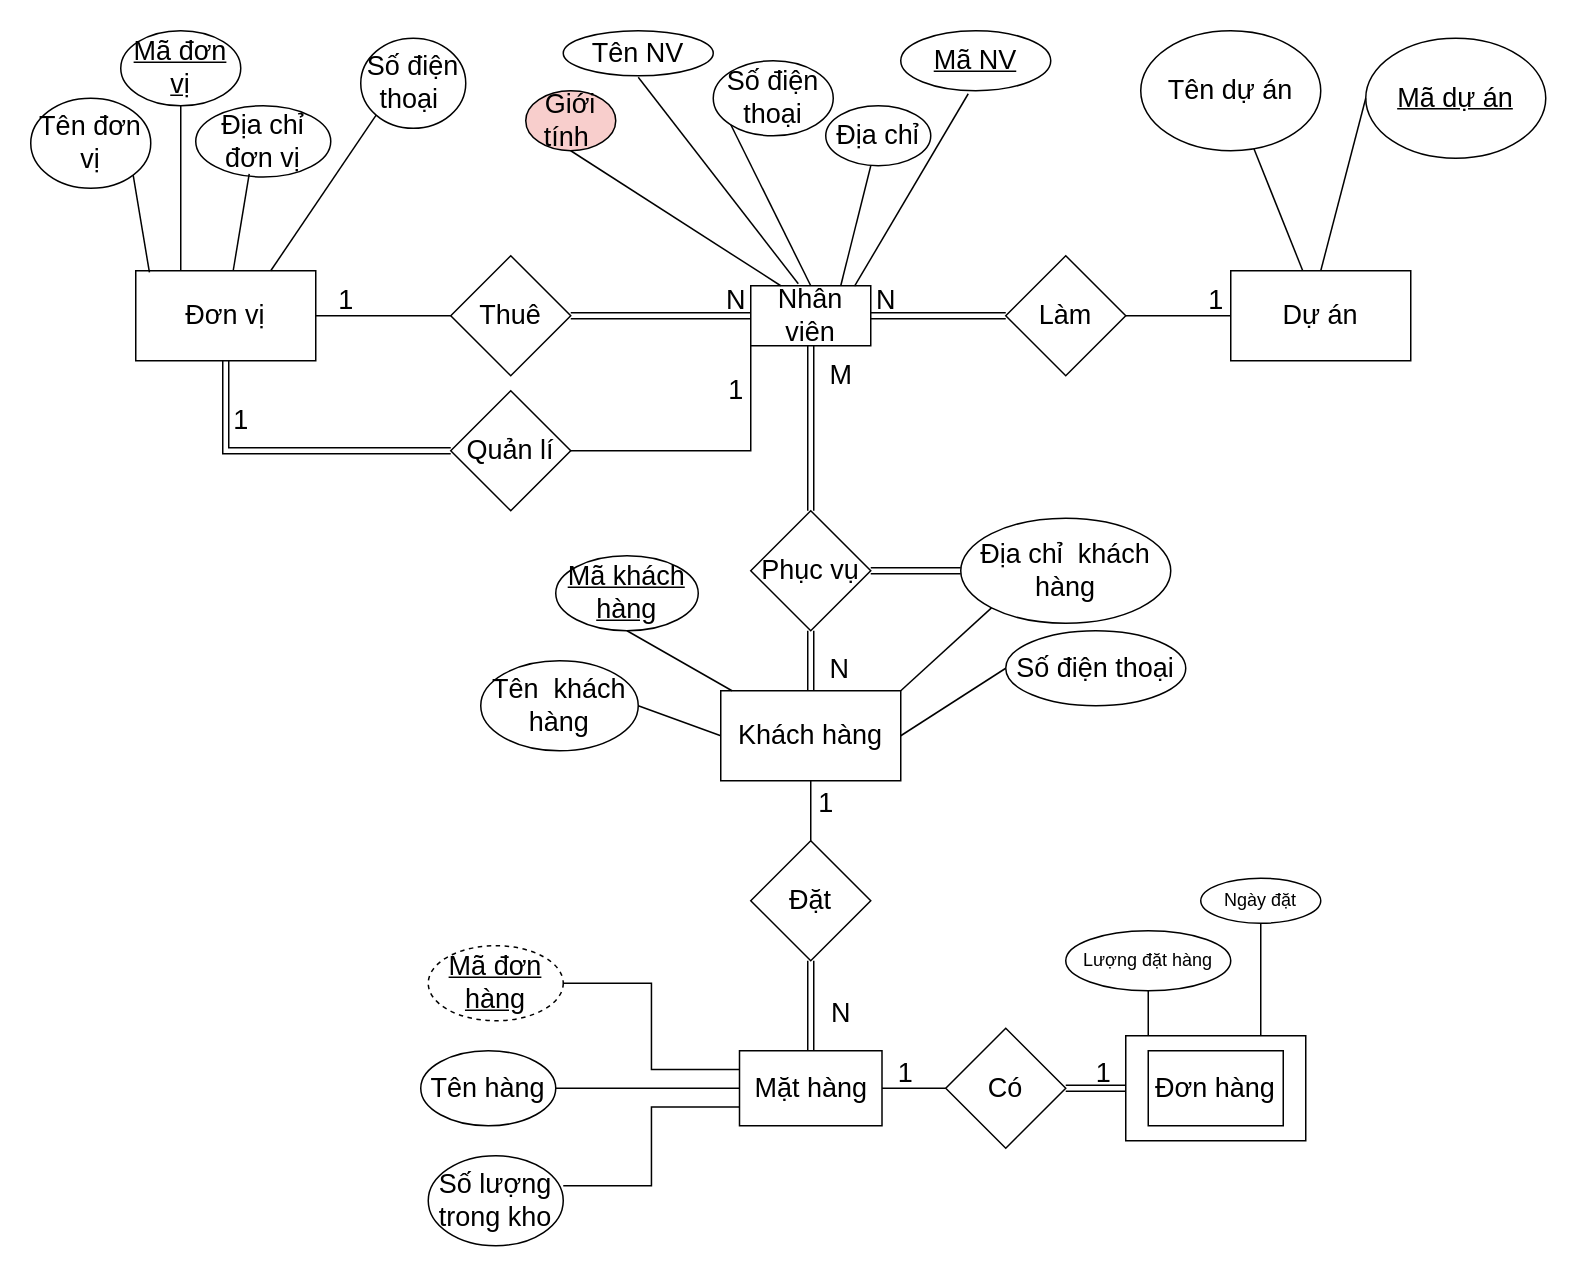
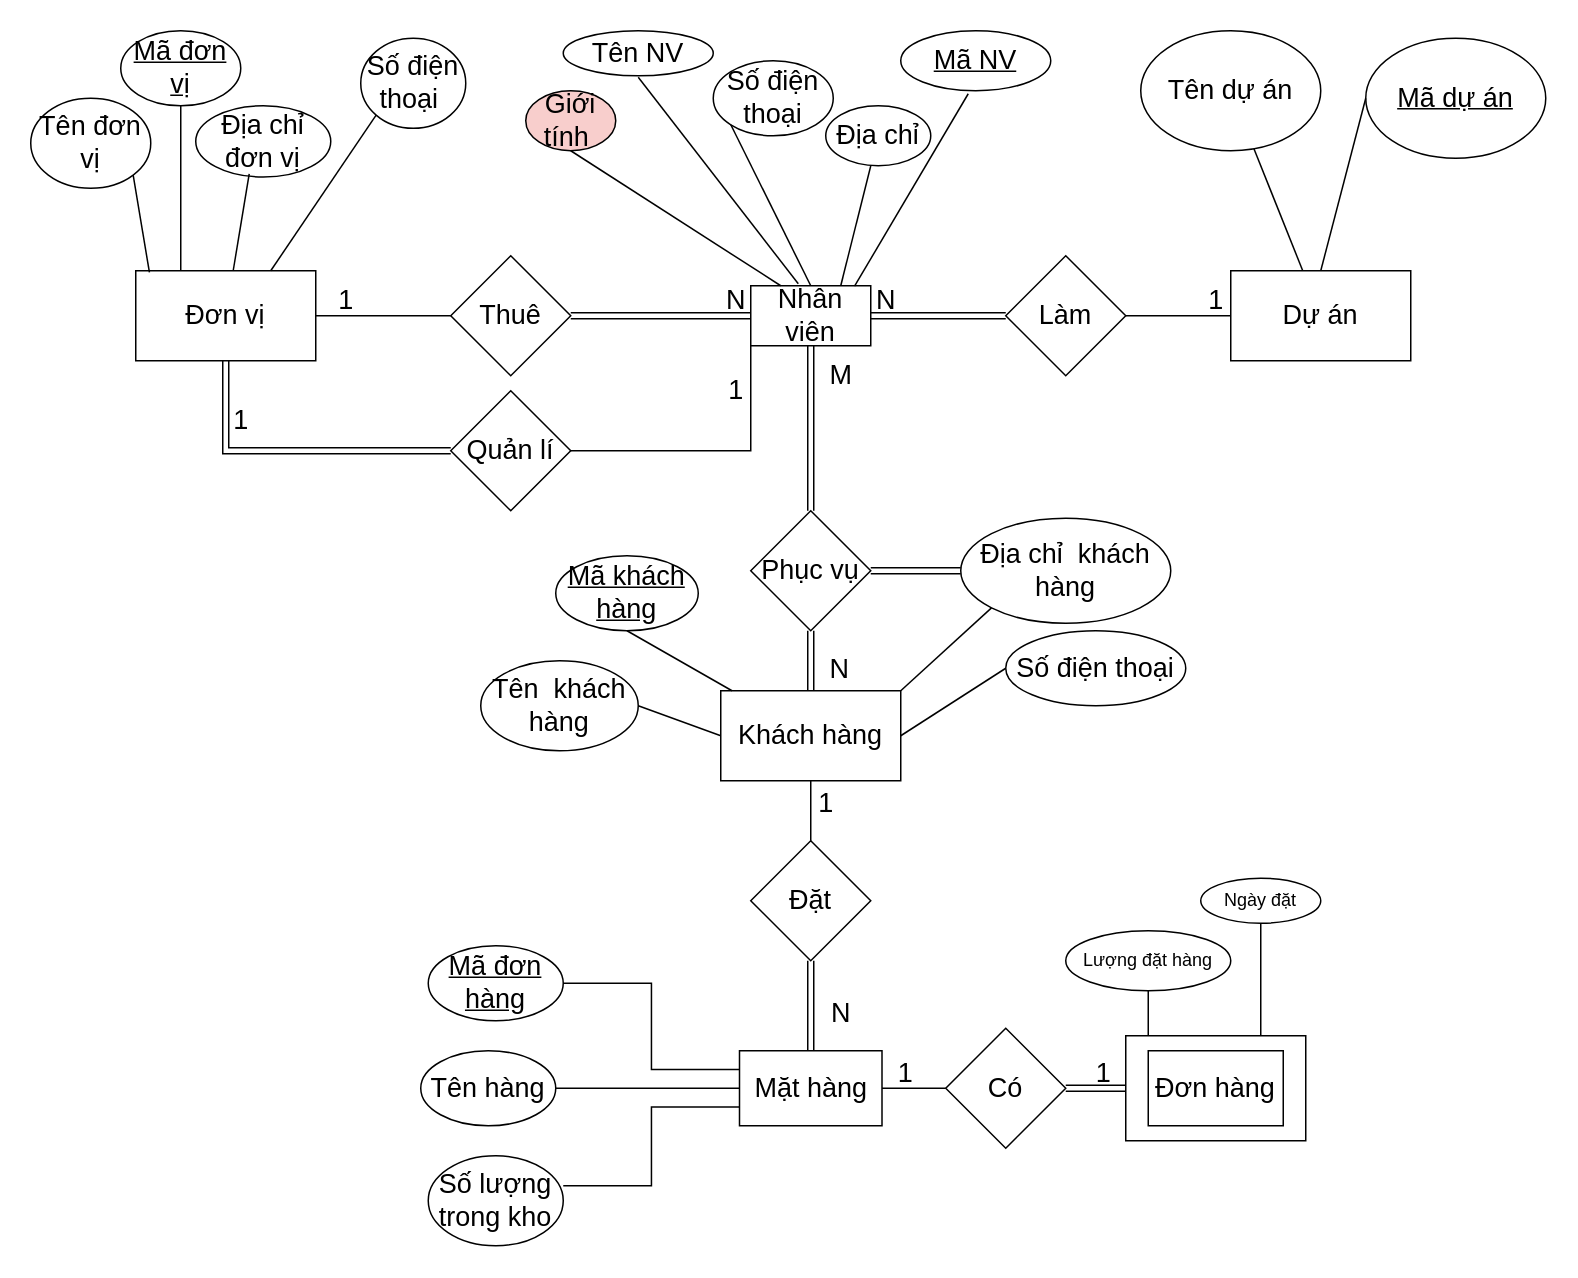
(496, 983) -> (496, 983)
